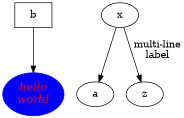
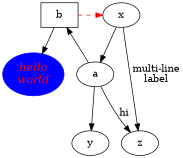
none -> (87, 15)
none -> (79, 48)
none -> (112, 107)
none -> (90, 143)
